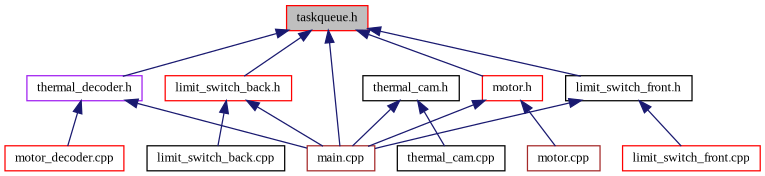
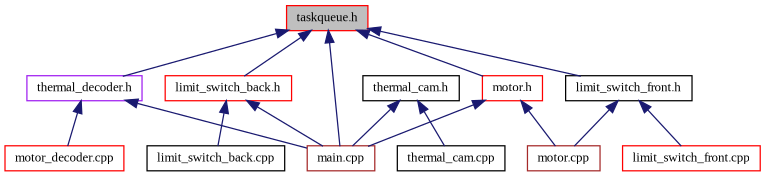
(472, 125) -> (592, 128)
